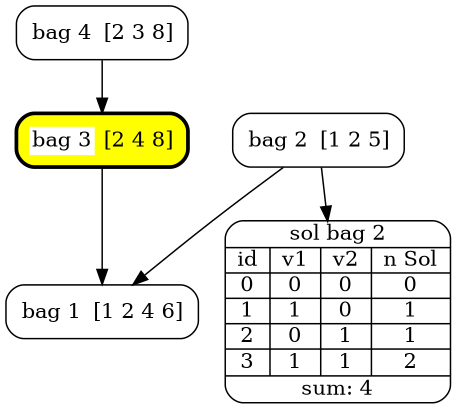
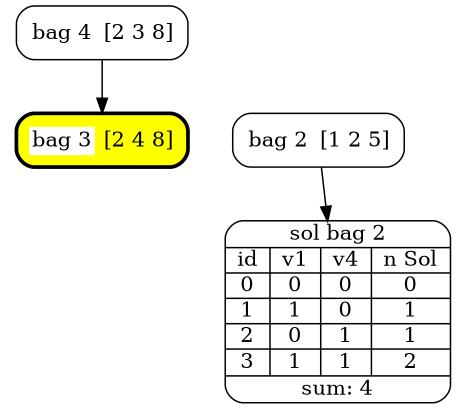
(346, 260) -> (346, 260)
(102, 312) -> none
